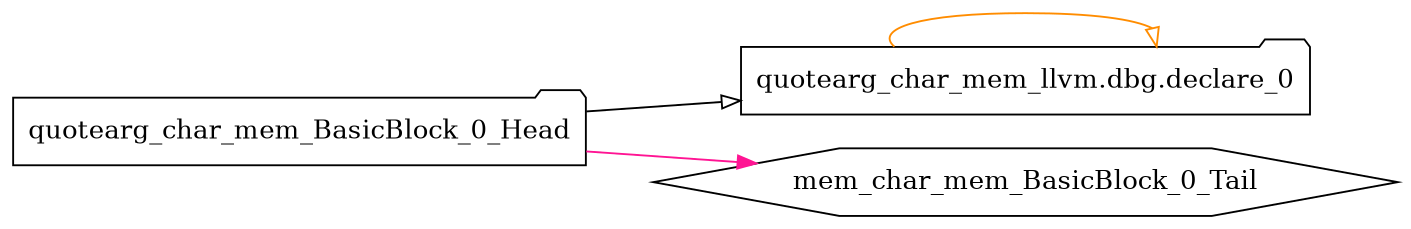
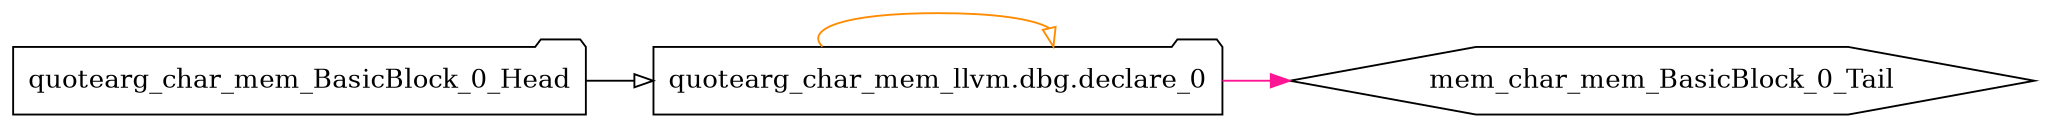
(662, 157) -> (1247, 81)
